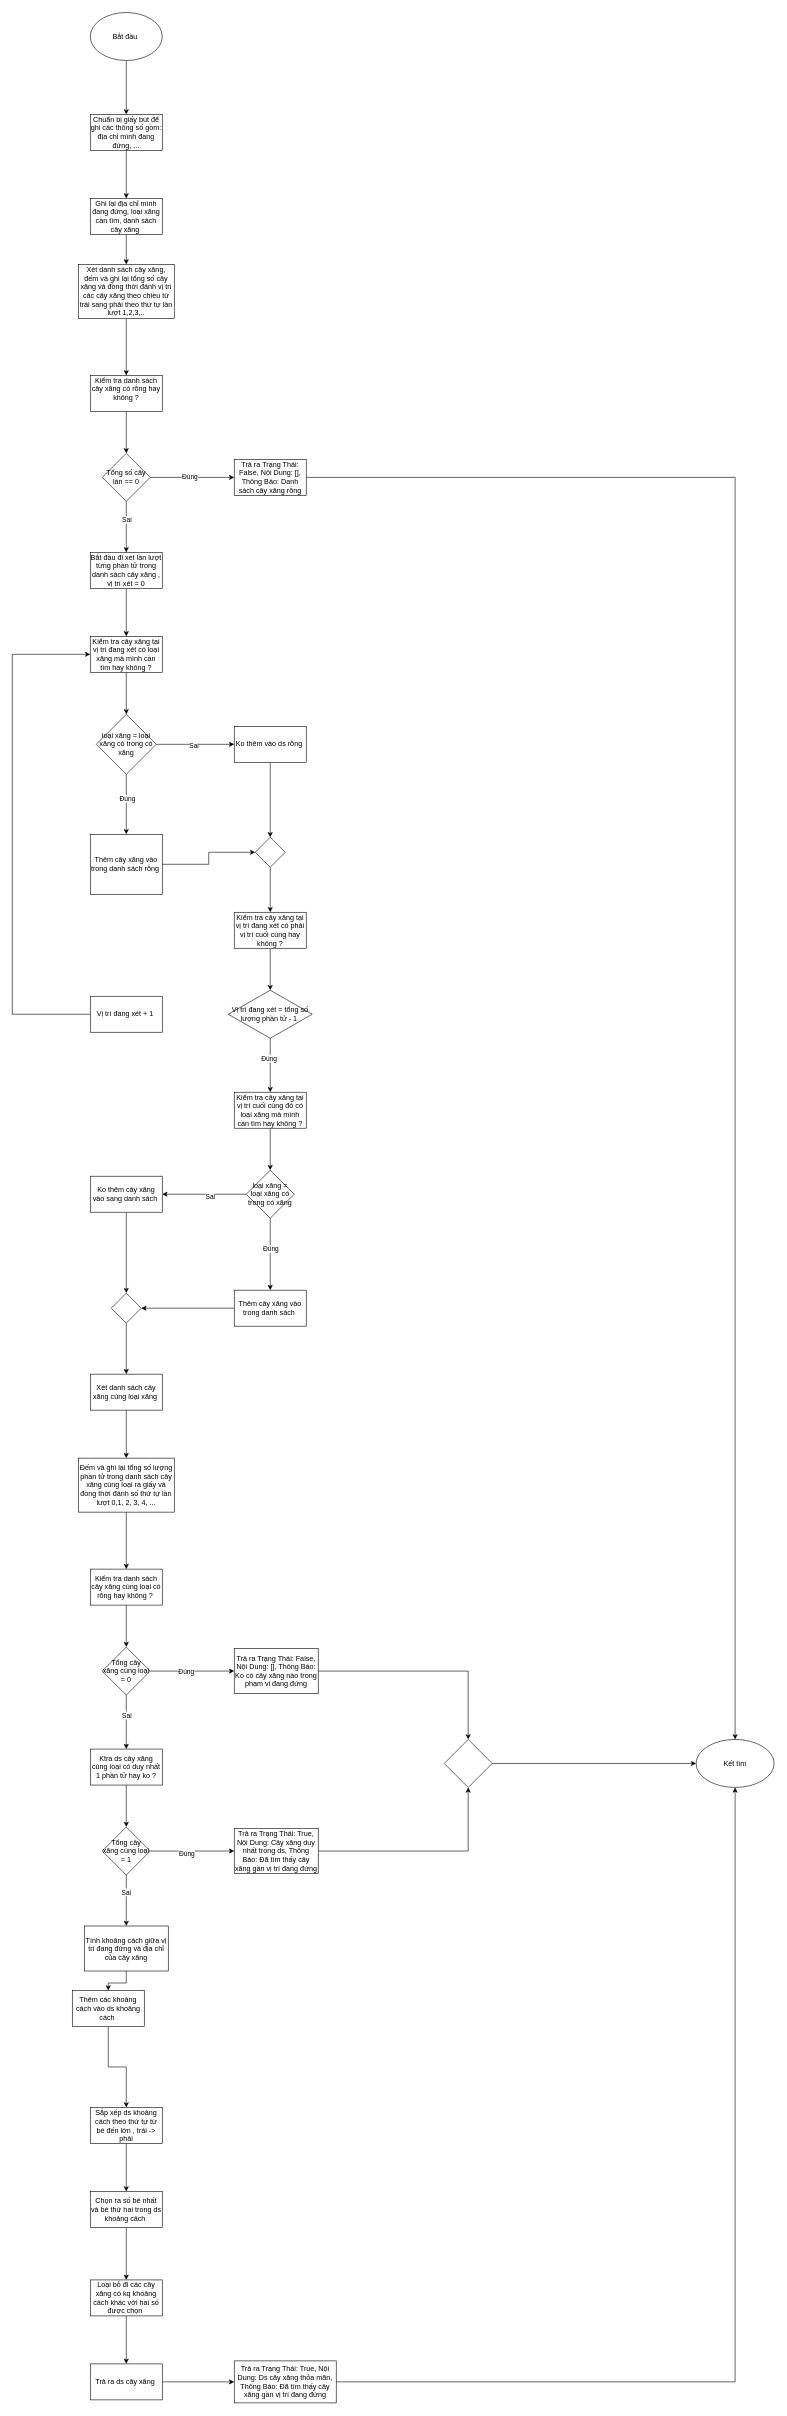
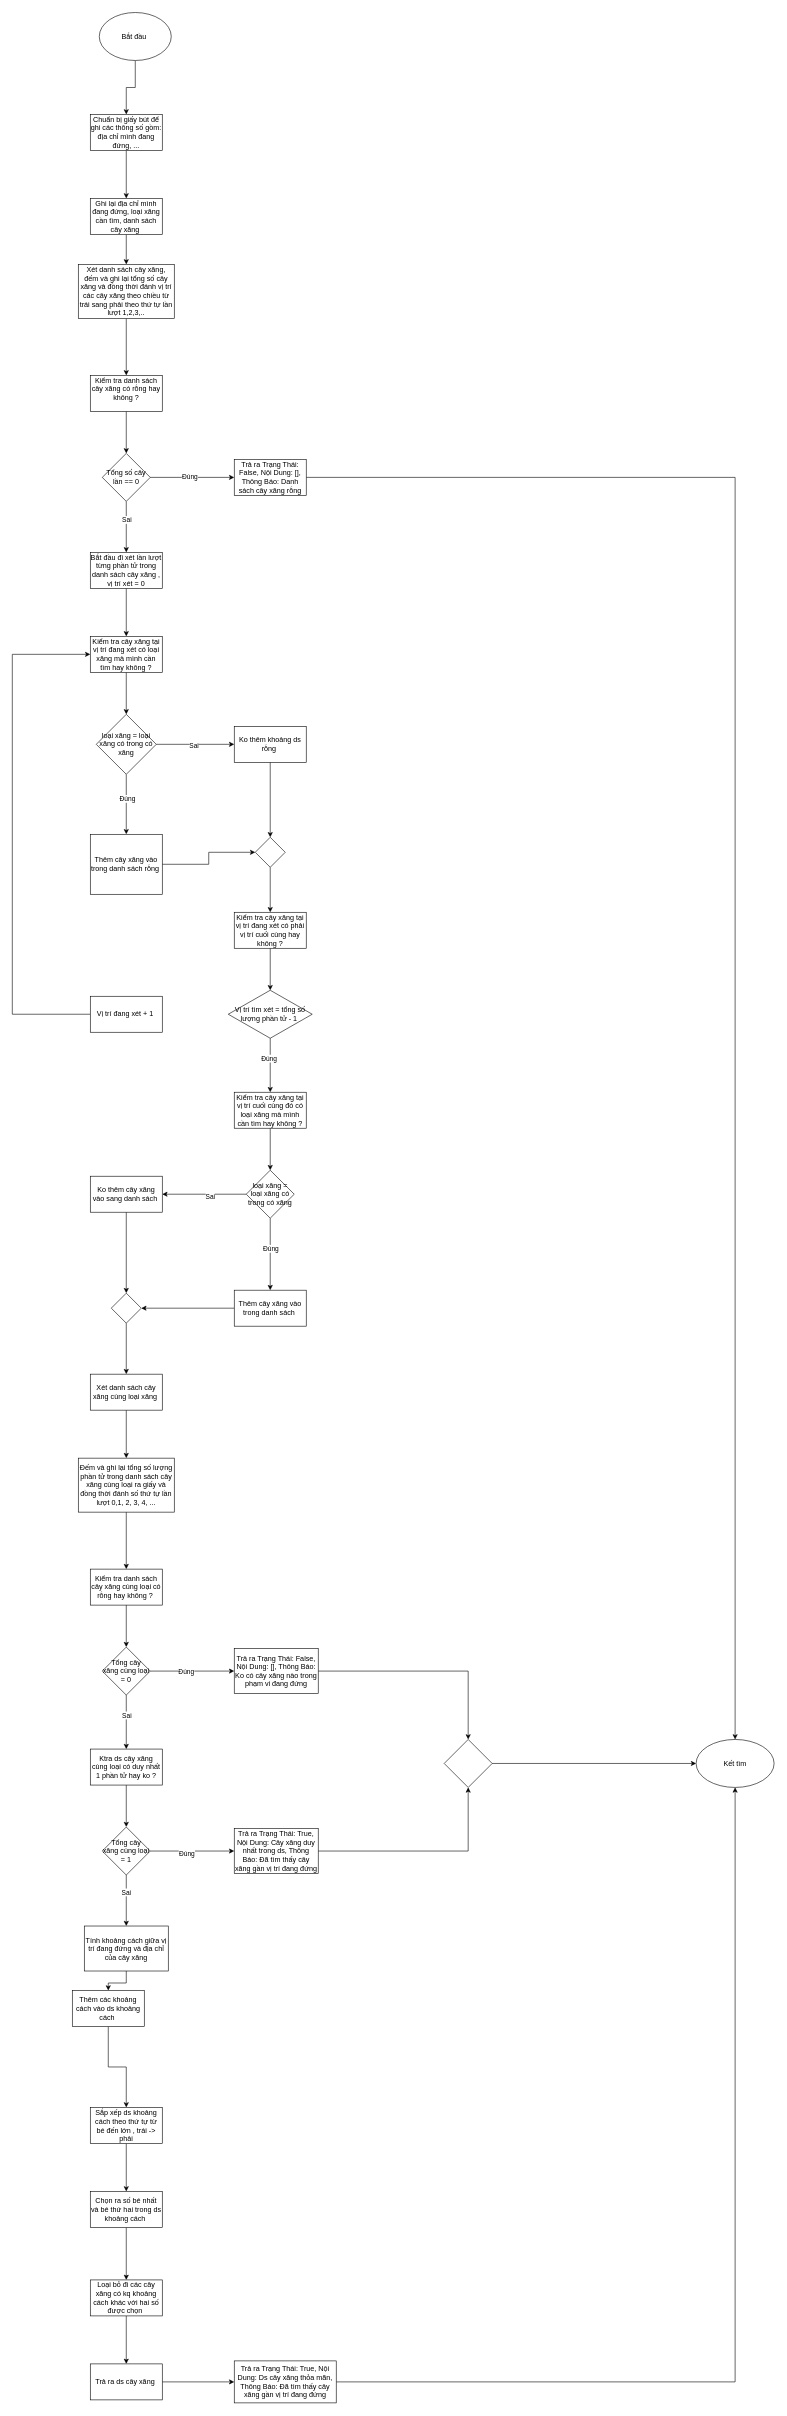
(126, 36) -> (135, 36)
(270, 744) -> (270, 744)
(270, 1014) -> (270, 1014)
